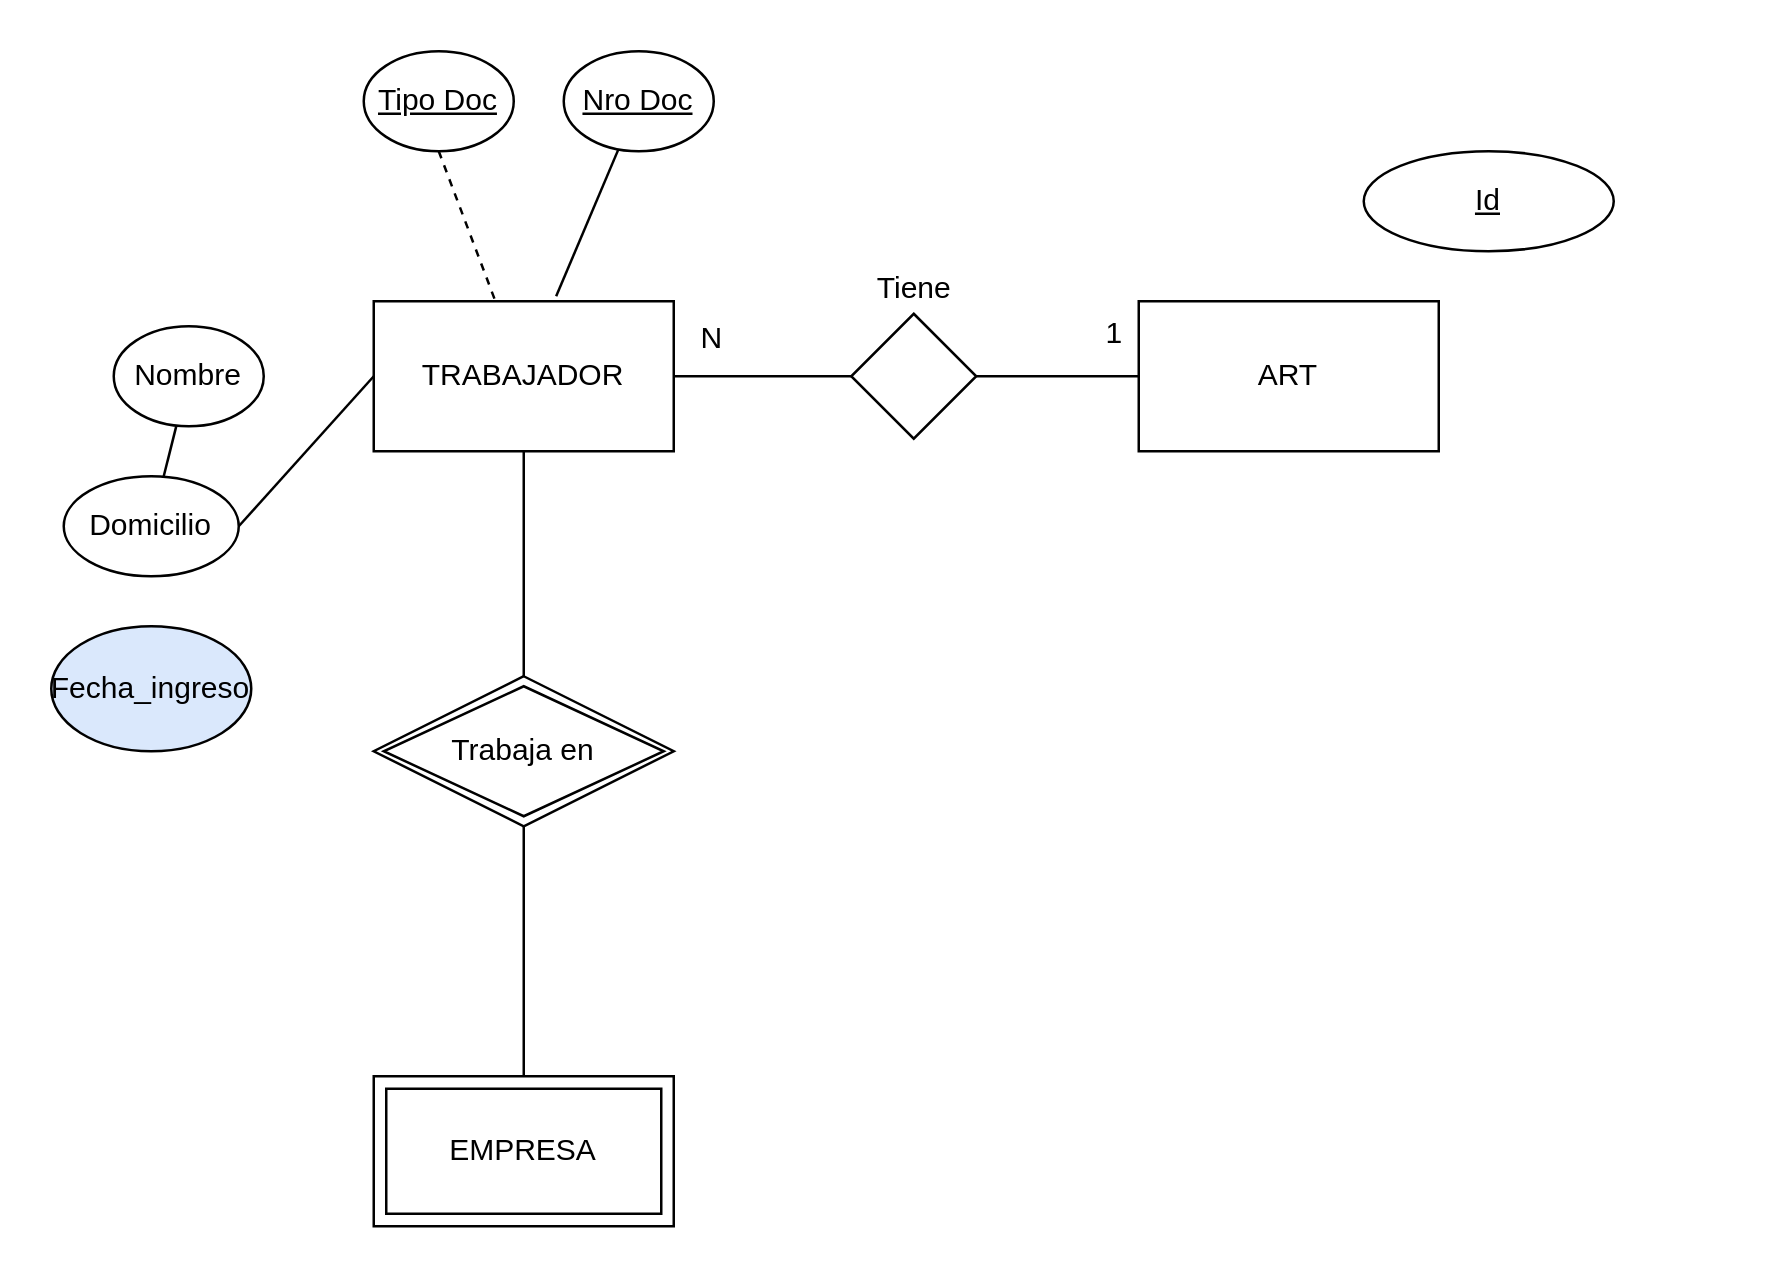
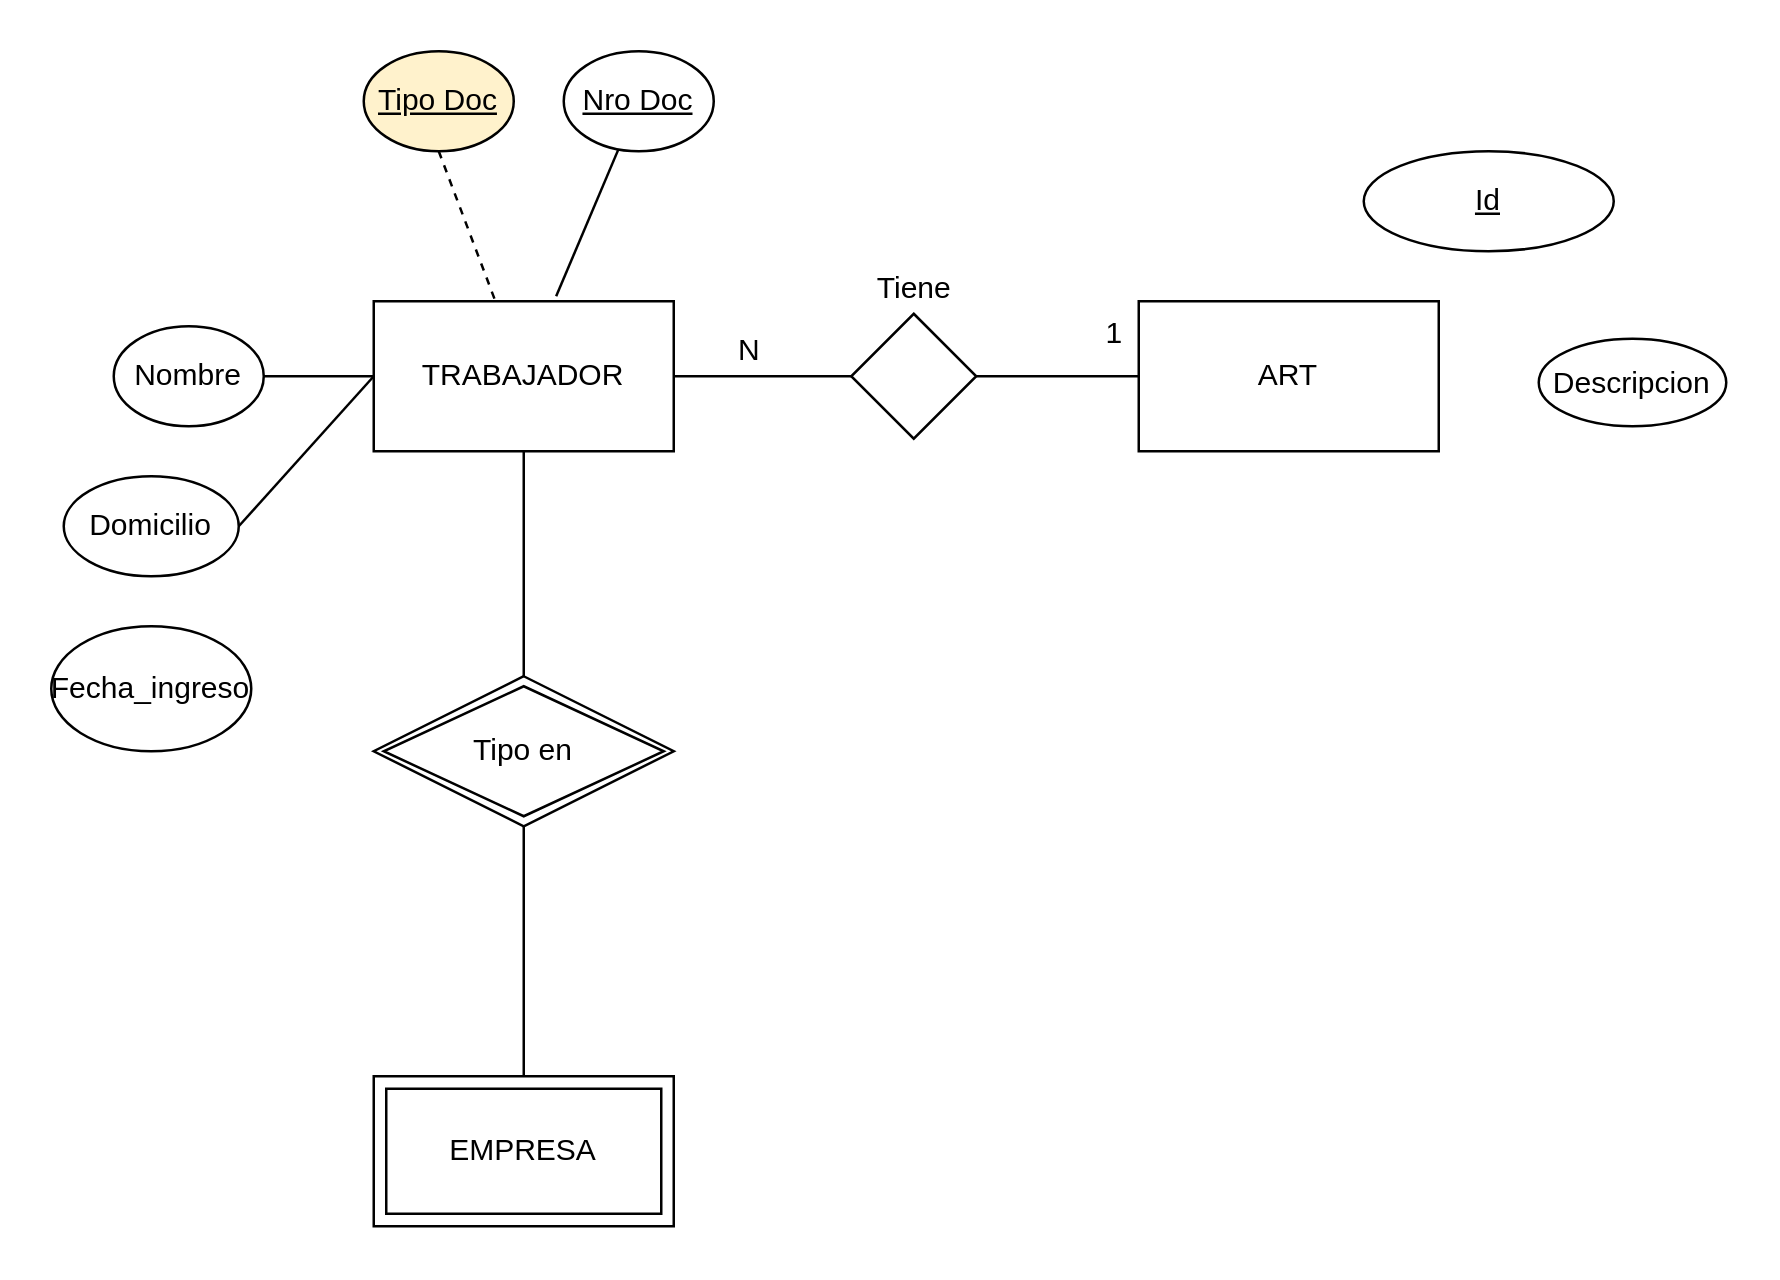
(439, 101) -> (439, 101)
(711, 339) -> (749, 351)
none -> (1633, 383)
(170, 451) -> (318, 376)
(151, 689) -> (151, 689)
(524, 751) -> (524, 751)
